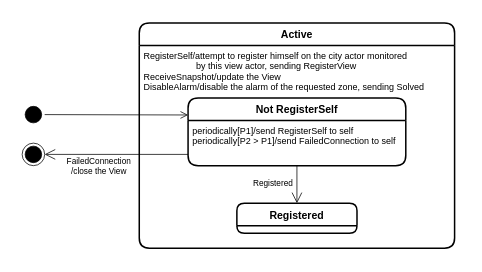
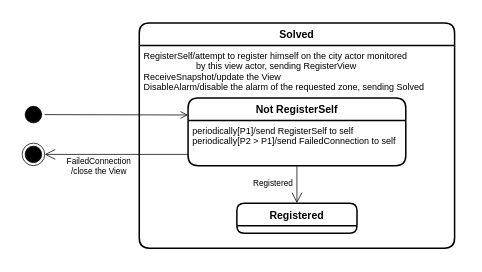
(296, 35) -> (296, 35)
